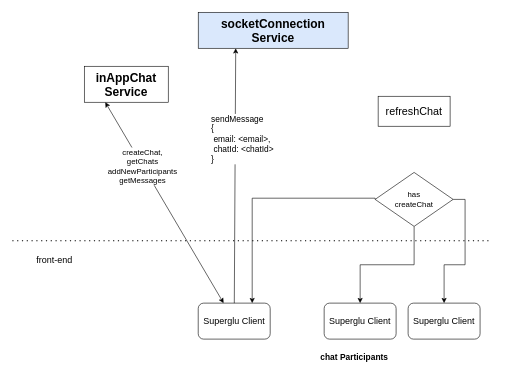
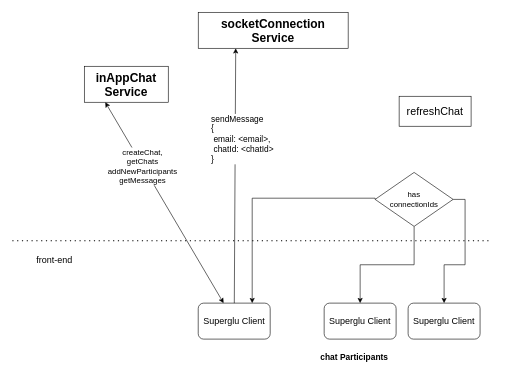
(273, 30) -> (273, 30)
(414, 111) -> (435, 111)
(414, 200) -> (414, 200)
